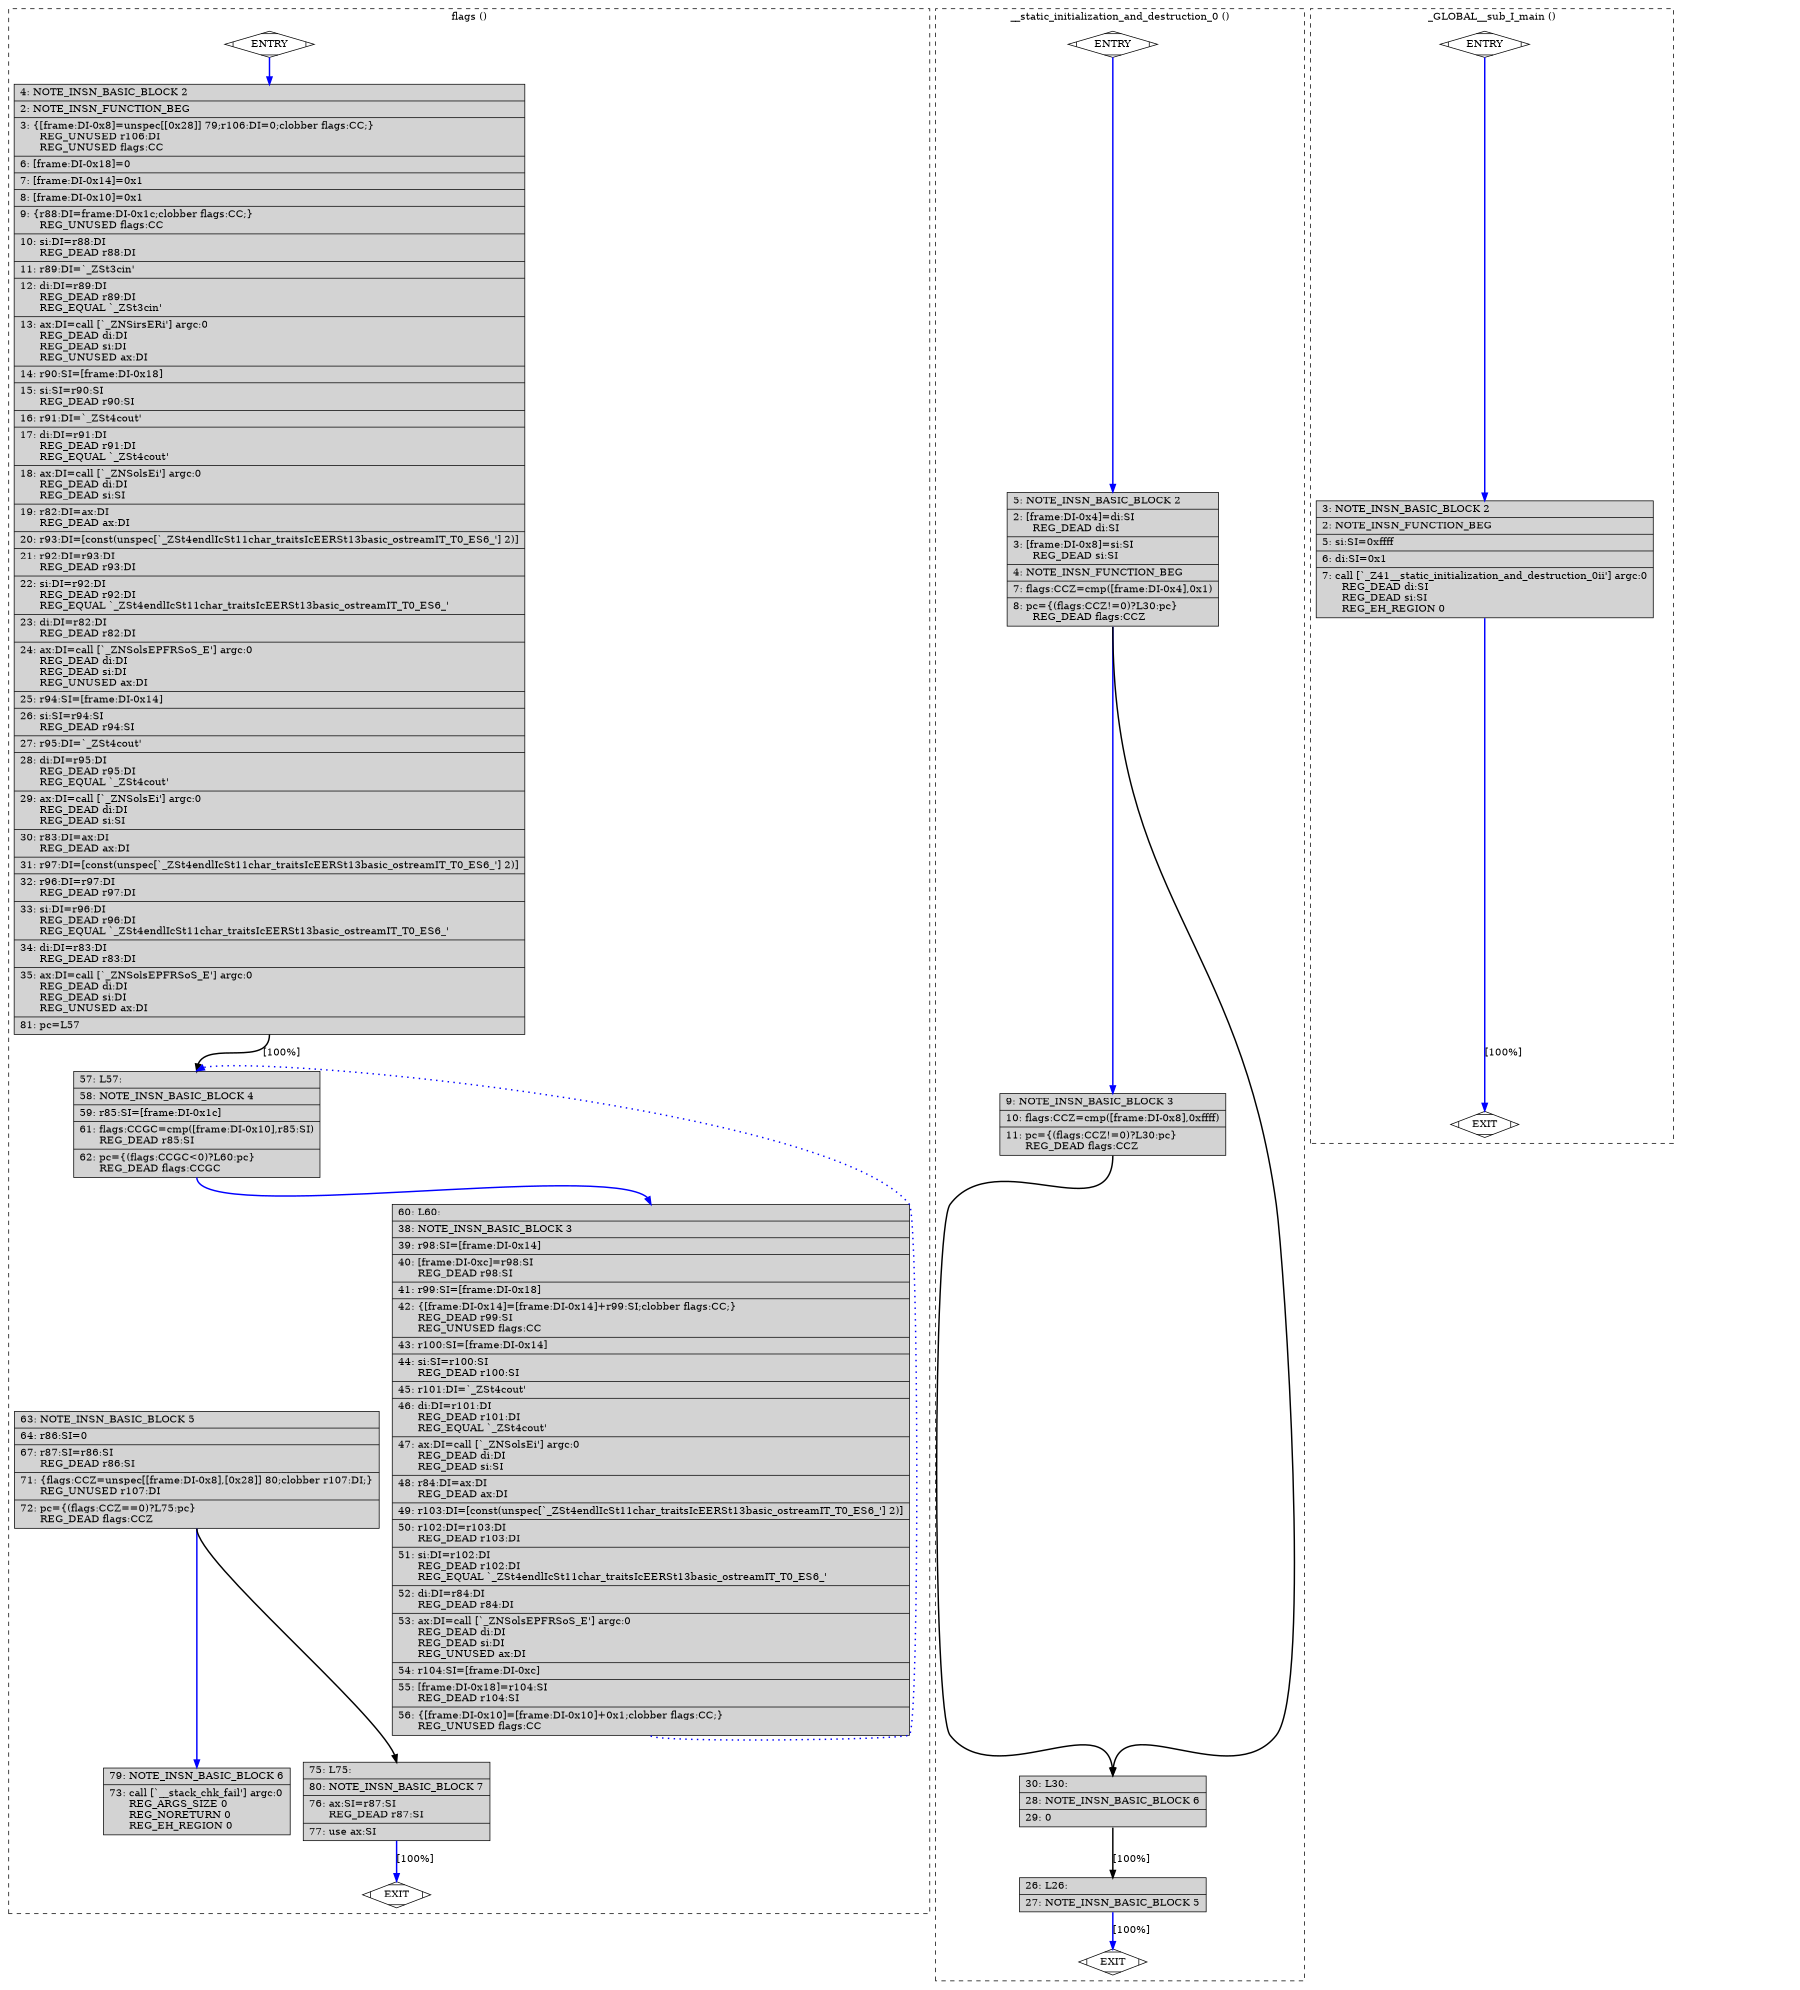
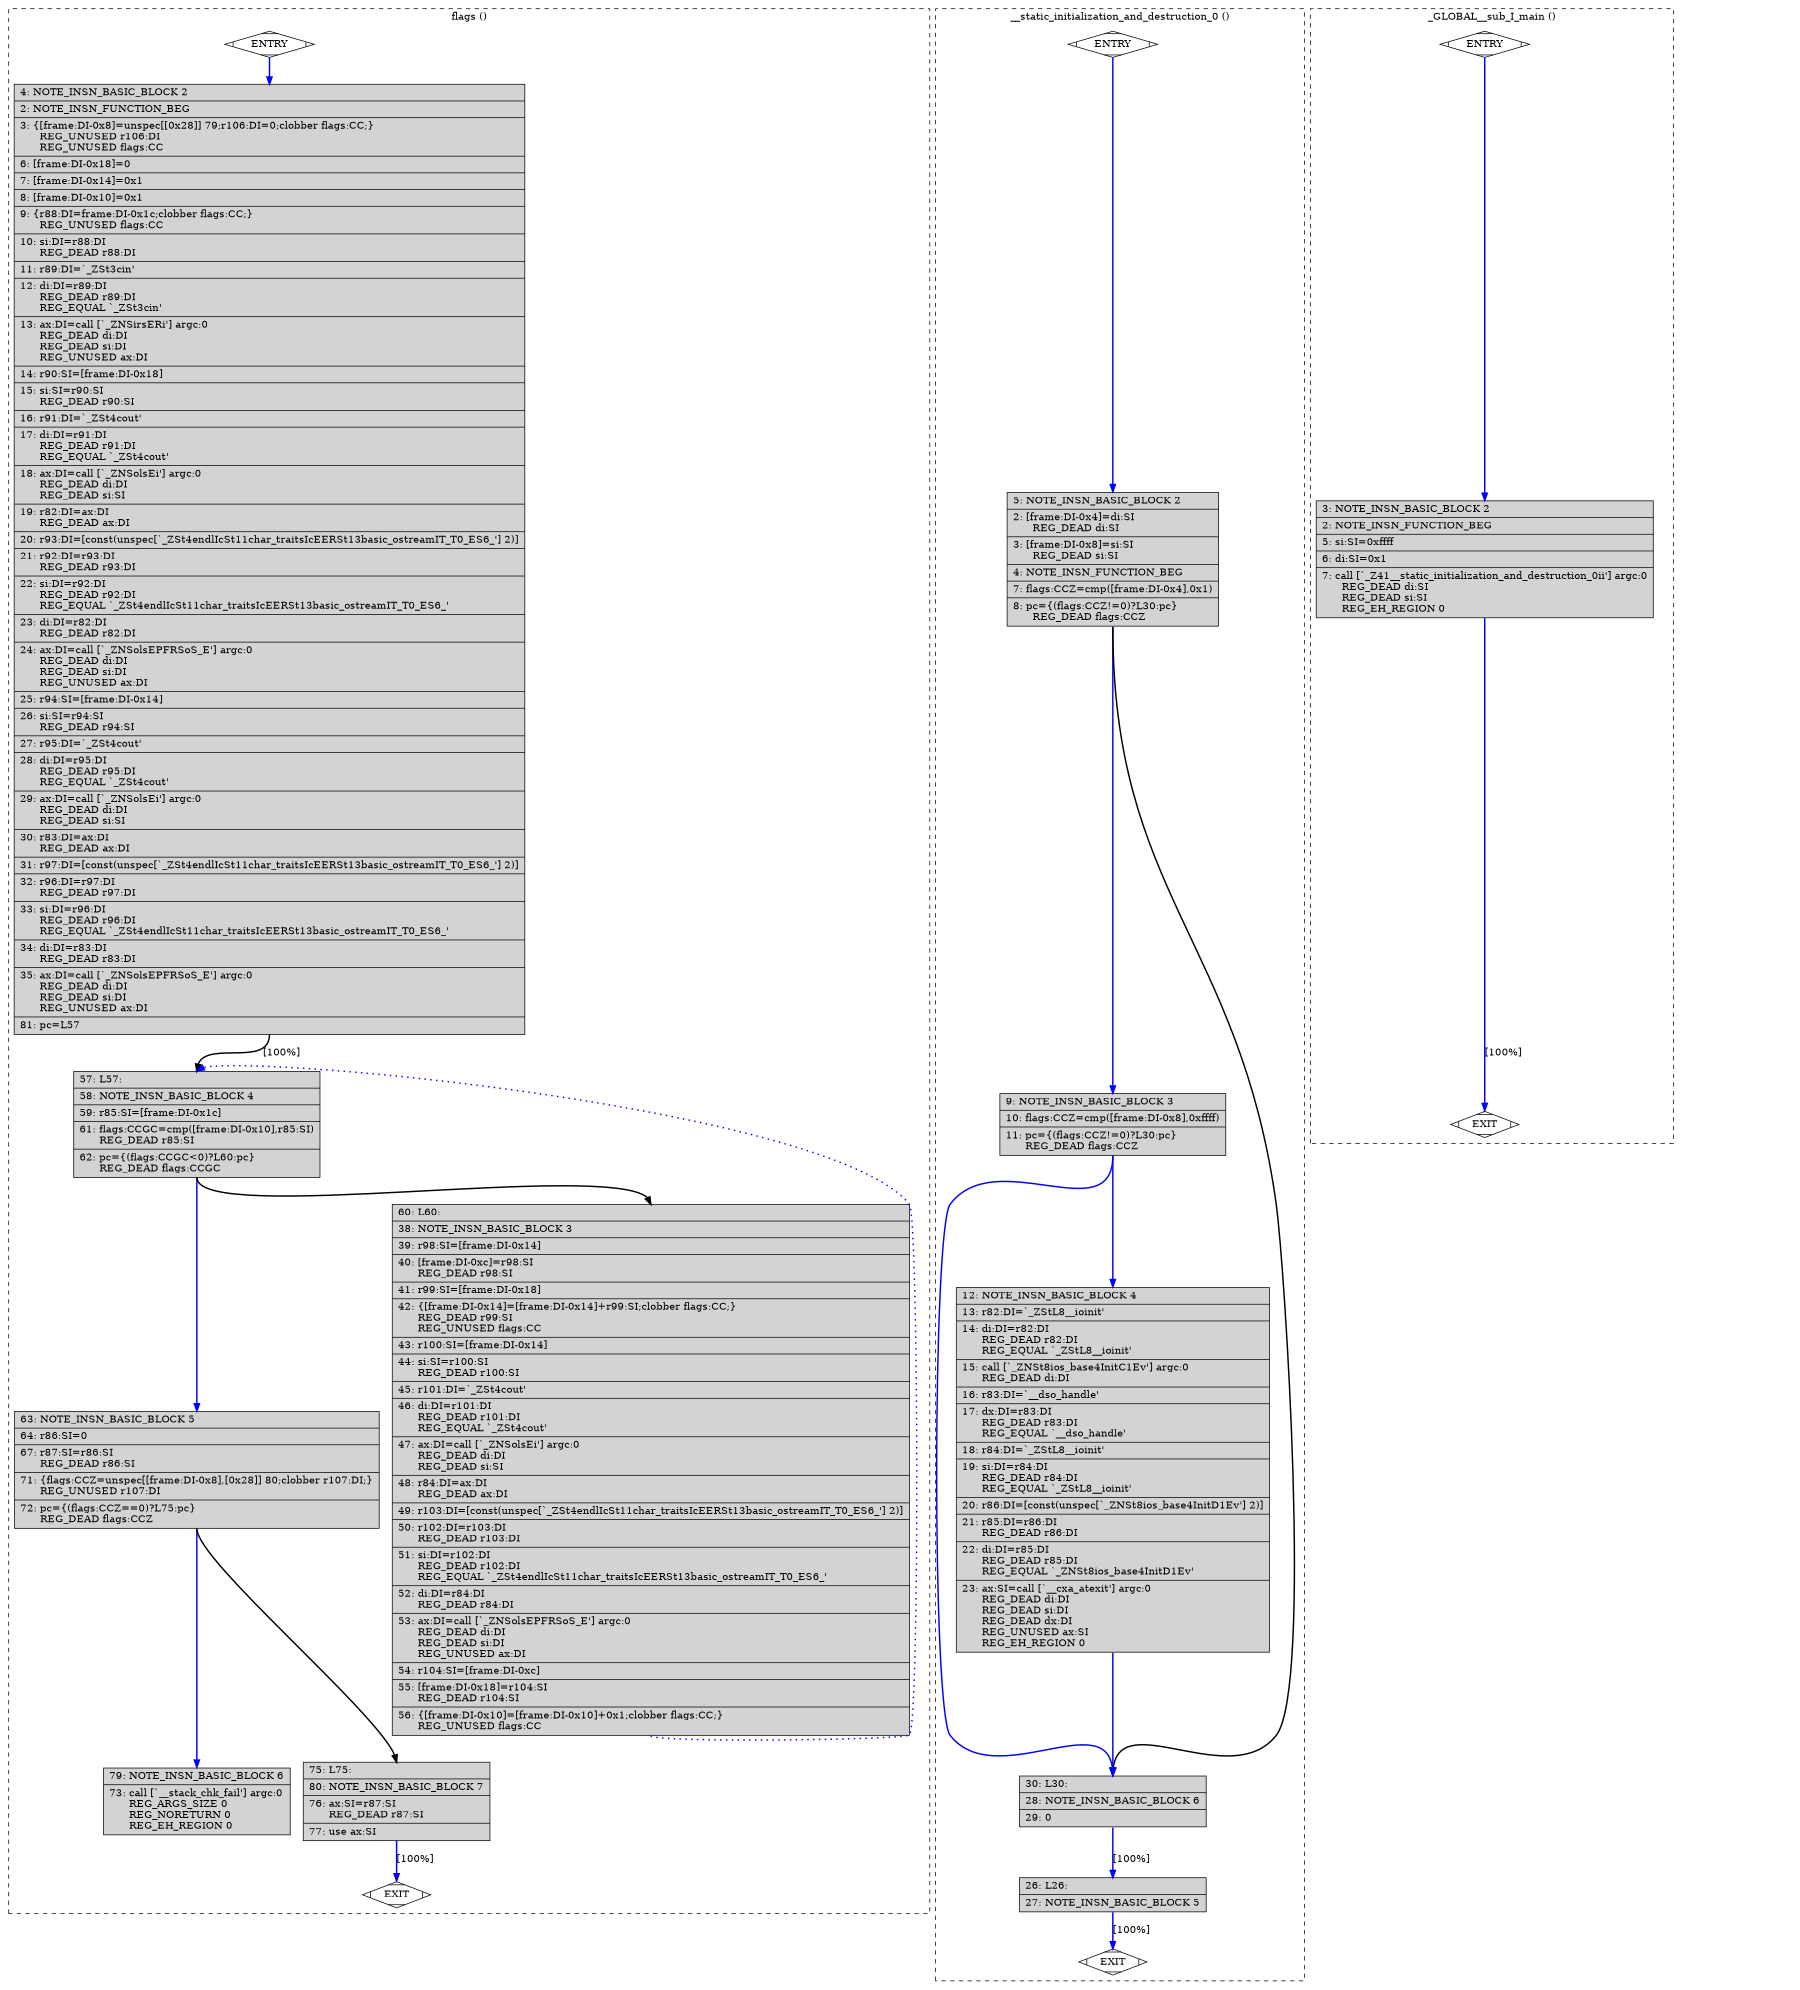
(421, 1191) -> (421, 1191)
(941, 1285) -> (941, 1285)
none -> (197, 1291)
none -> (1113, 1470)
(1113, 1849) -> (1113, 1849)
